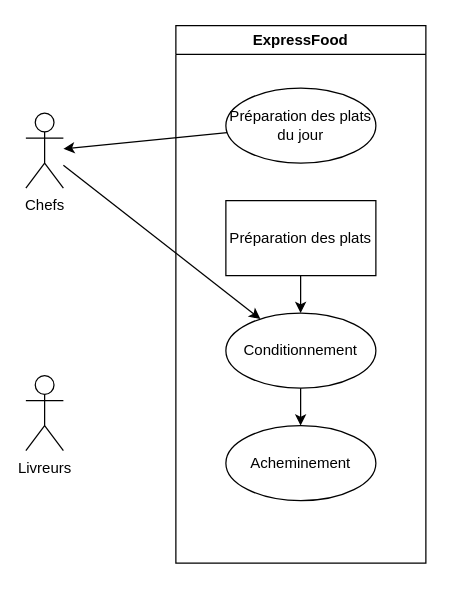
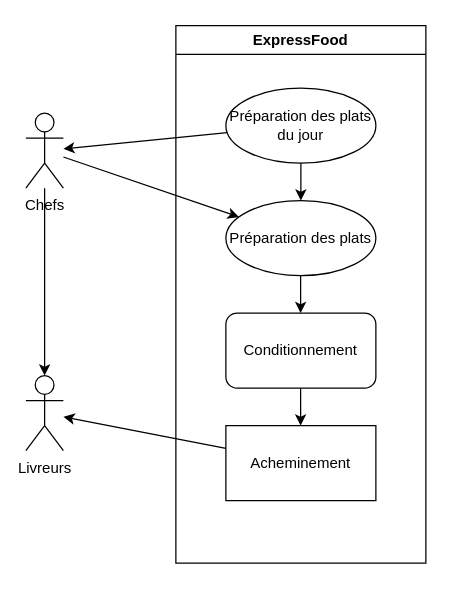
none -> (301, 177)
none -> (147, 186)
(301, 238) -> (301, 238)
(158, 239) -> (44, 277)
(301, 351) -> (301, 351)
none -> (149, 433)
(301, 463) -> (301, 463)
